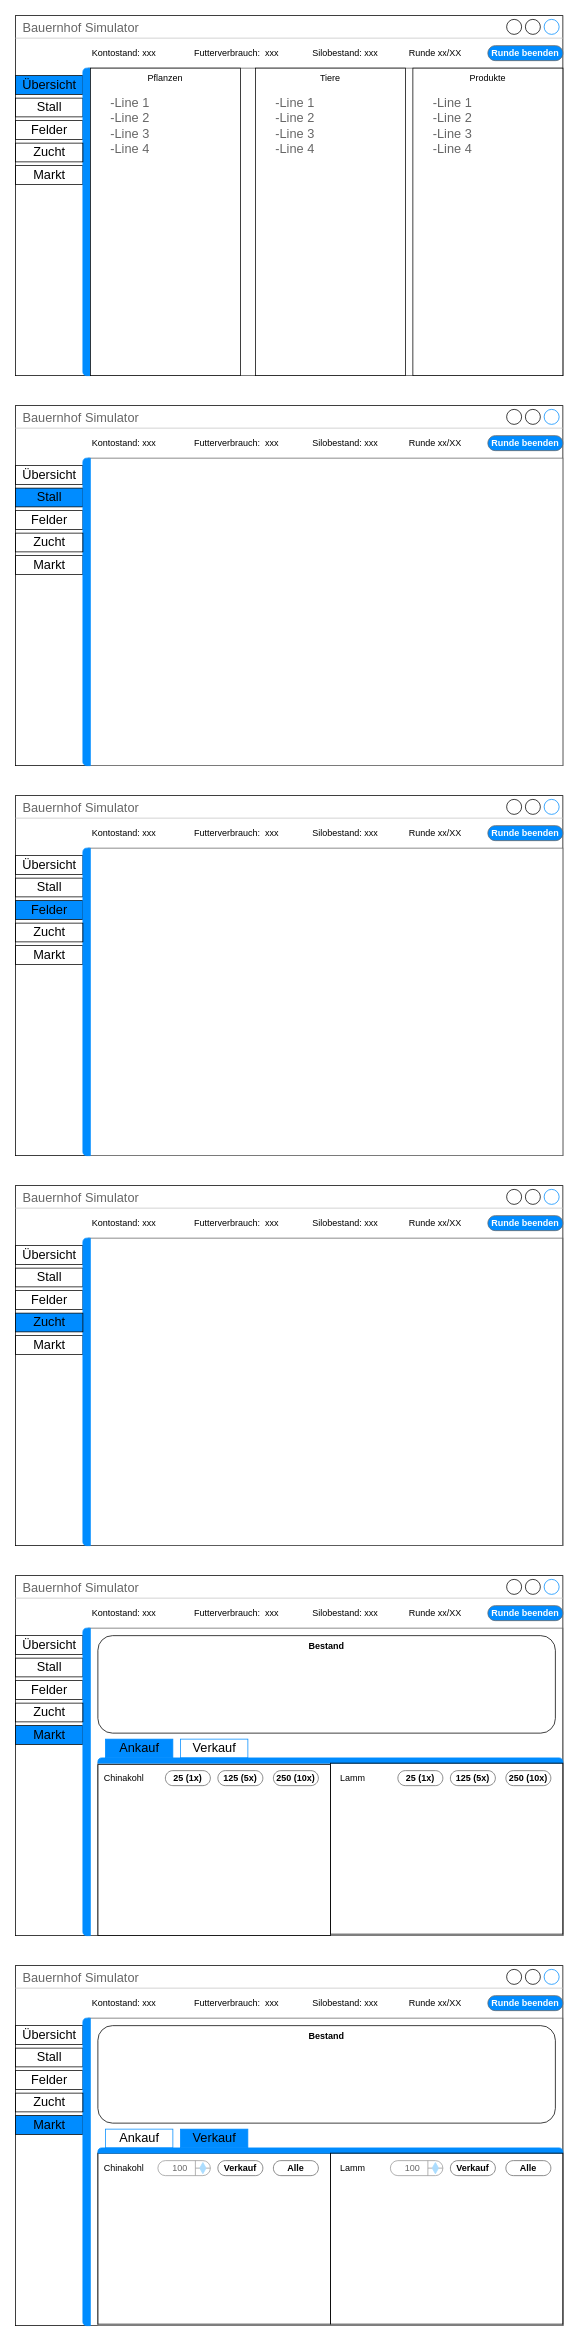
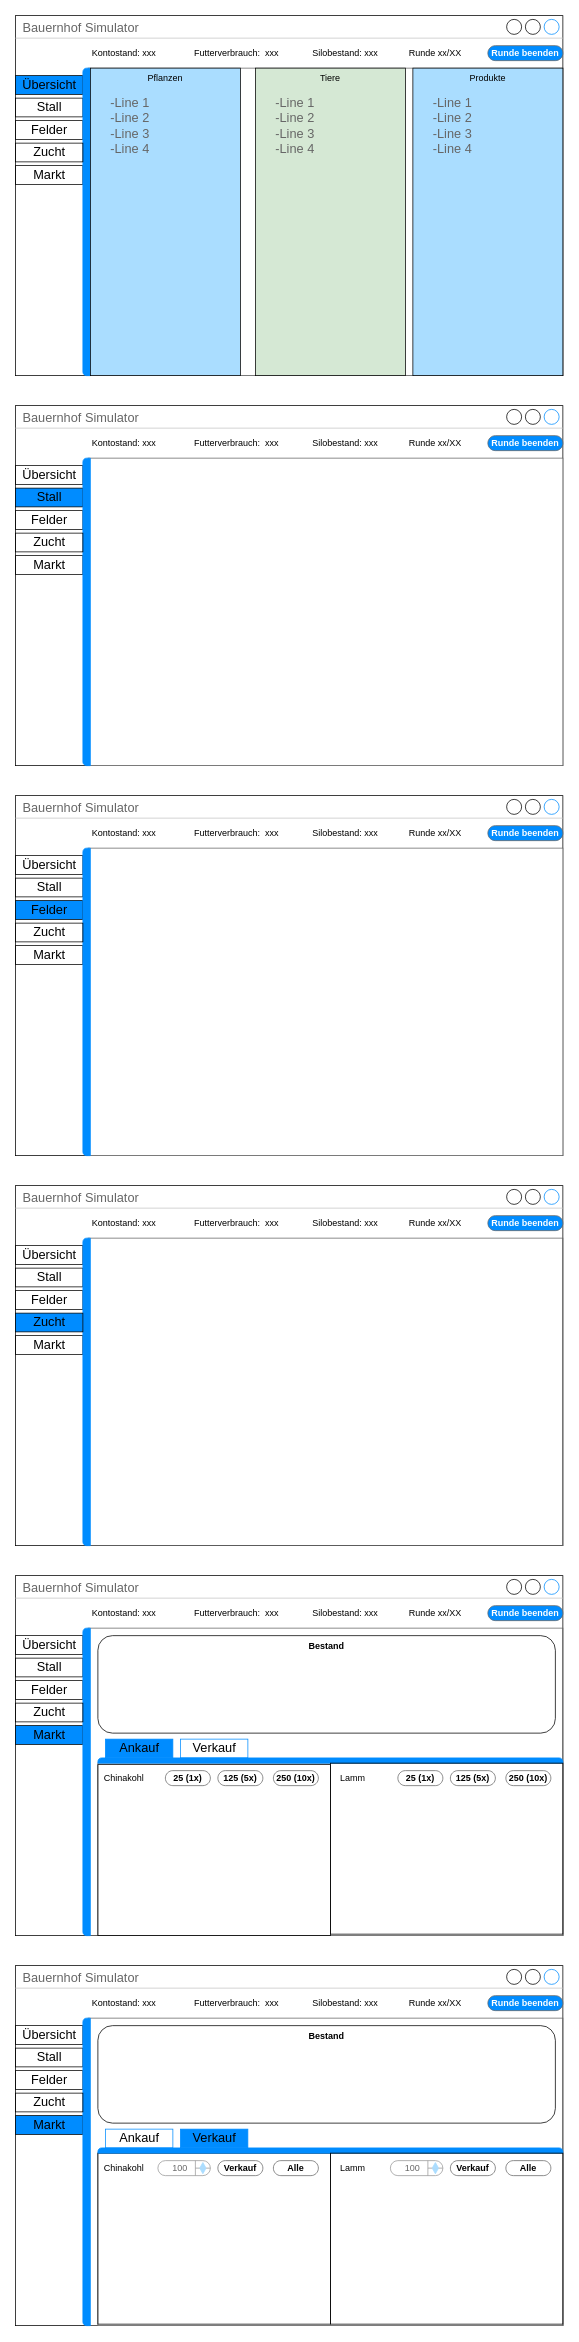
(165, 222) -> (165, 222)
(330, 222) -> (330, 222)
(488, 222) -> (488, 222)
